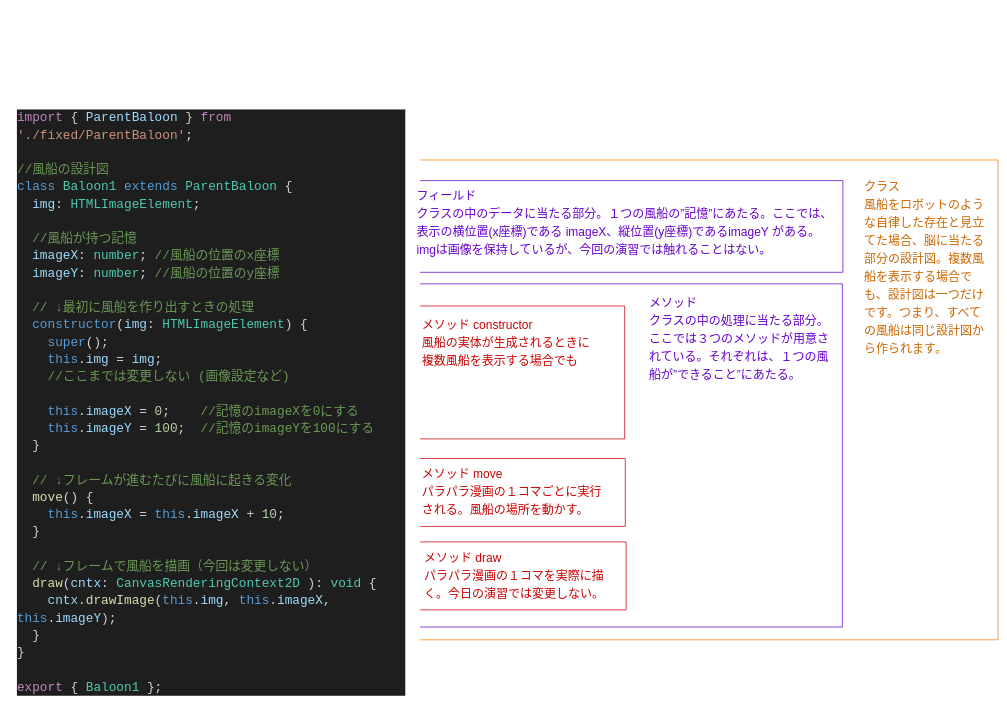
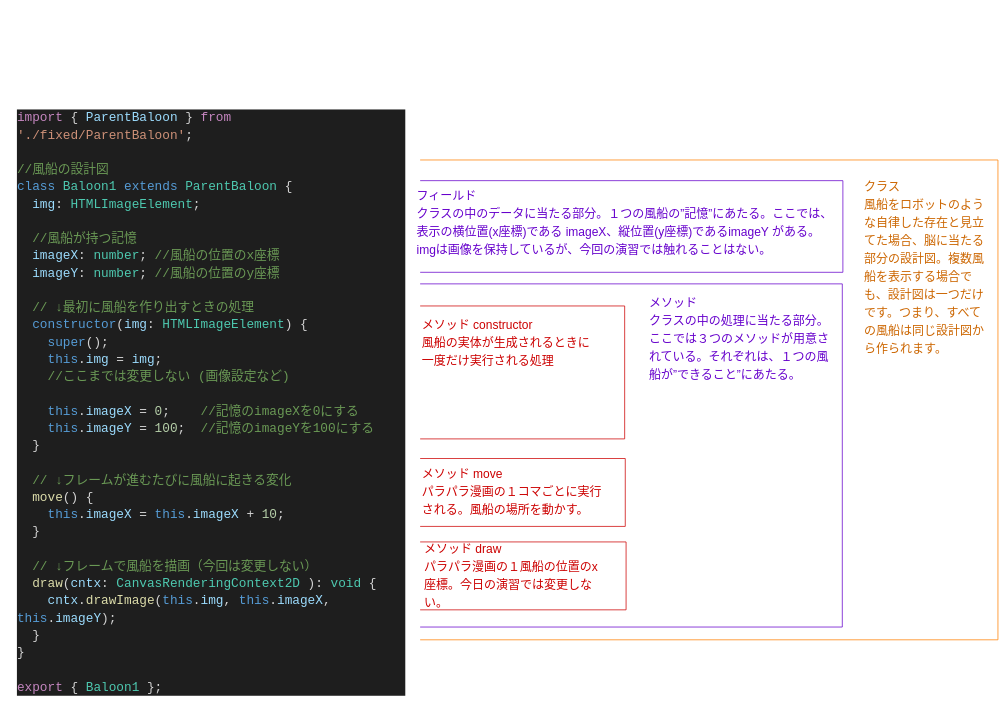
(495, 343) -> (495, 343)
(516, 576) -> (516, 576)
